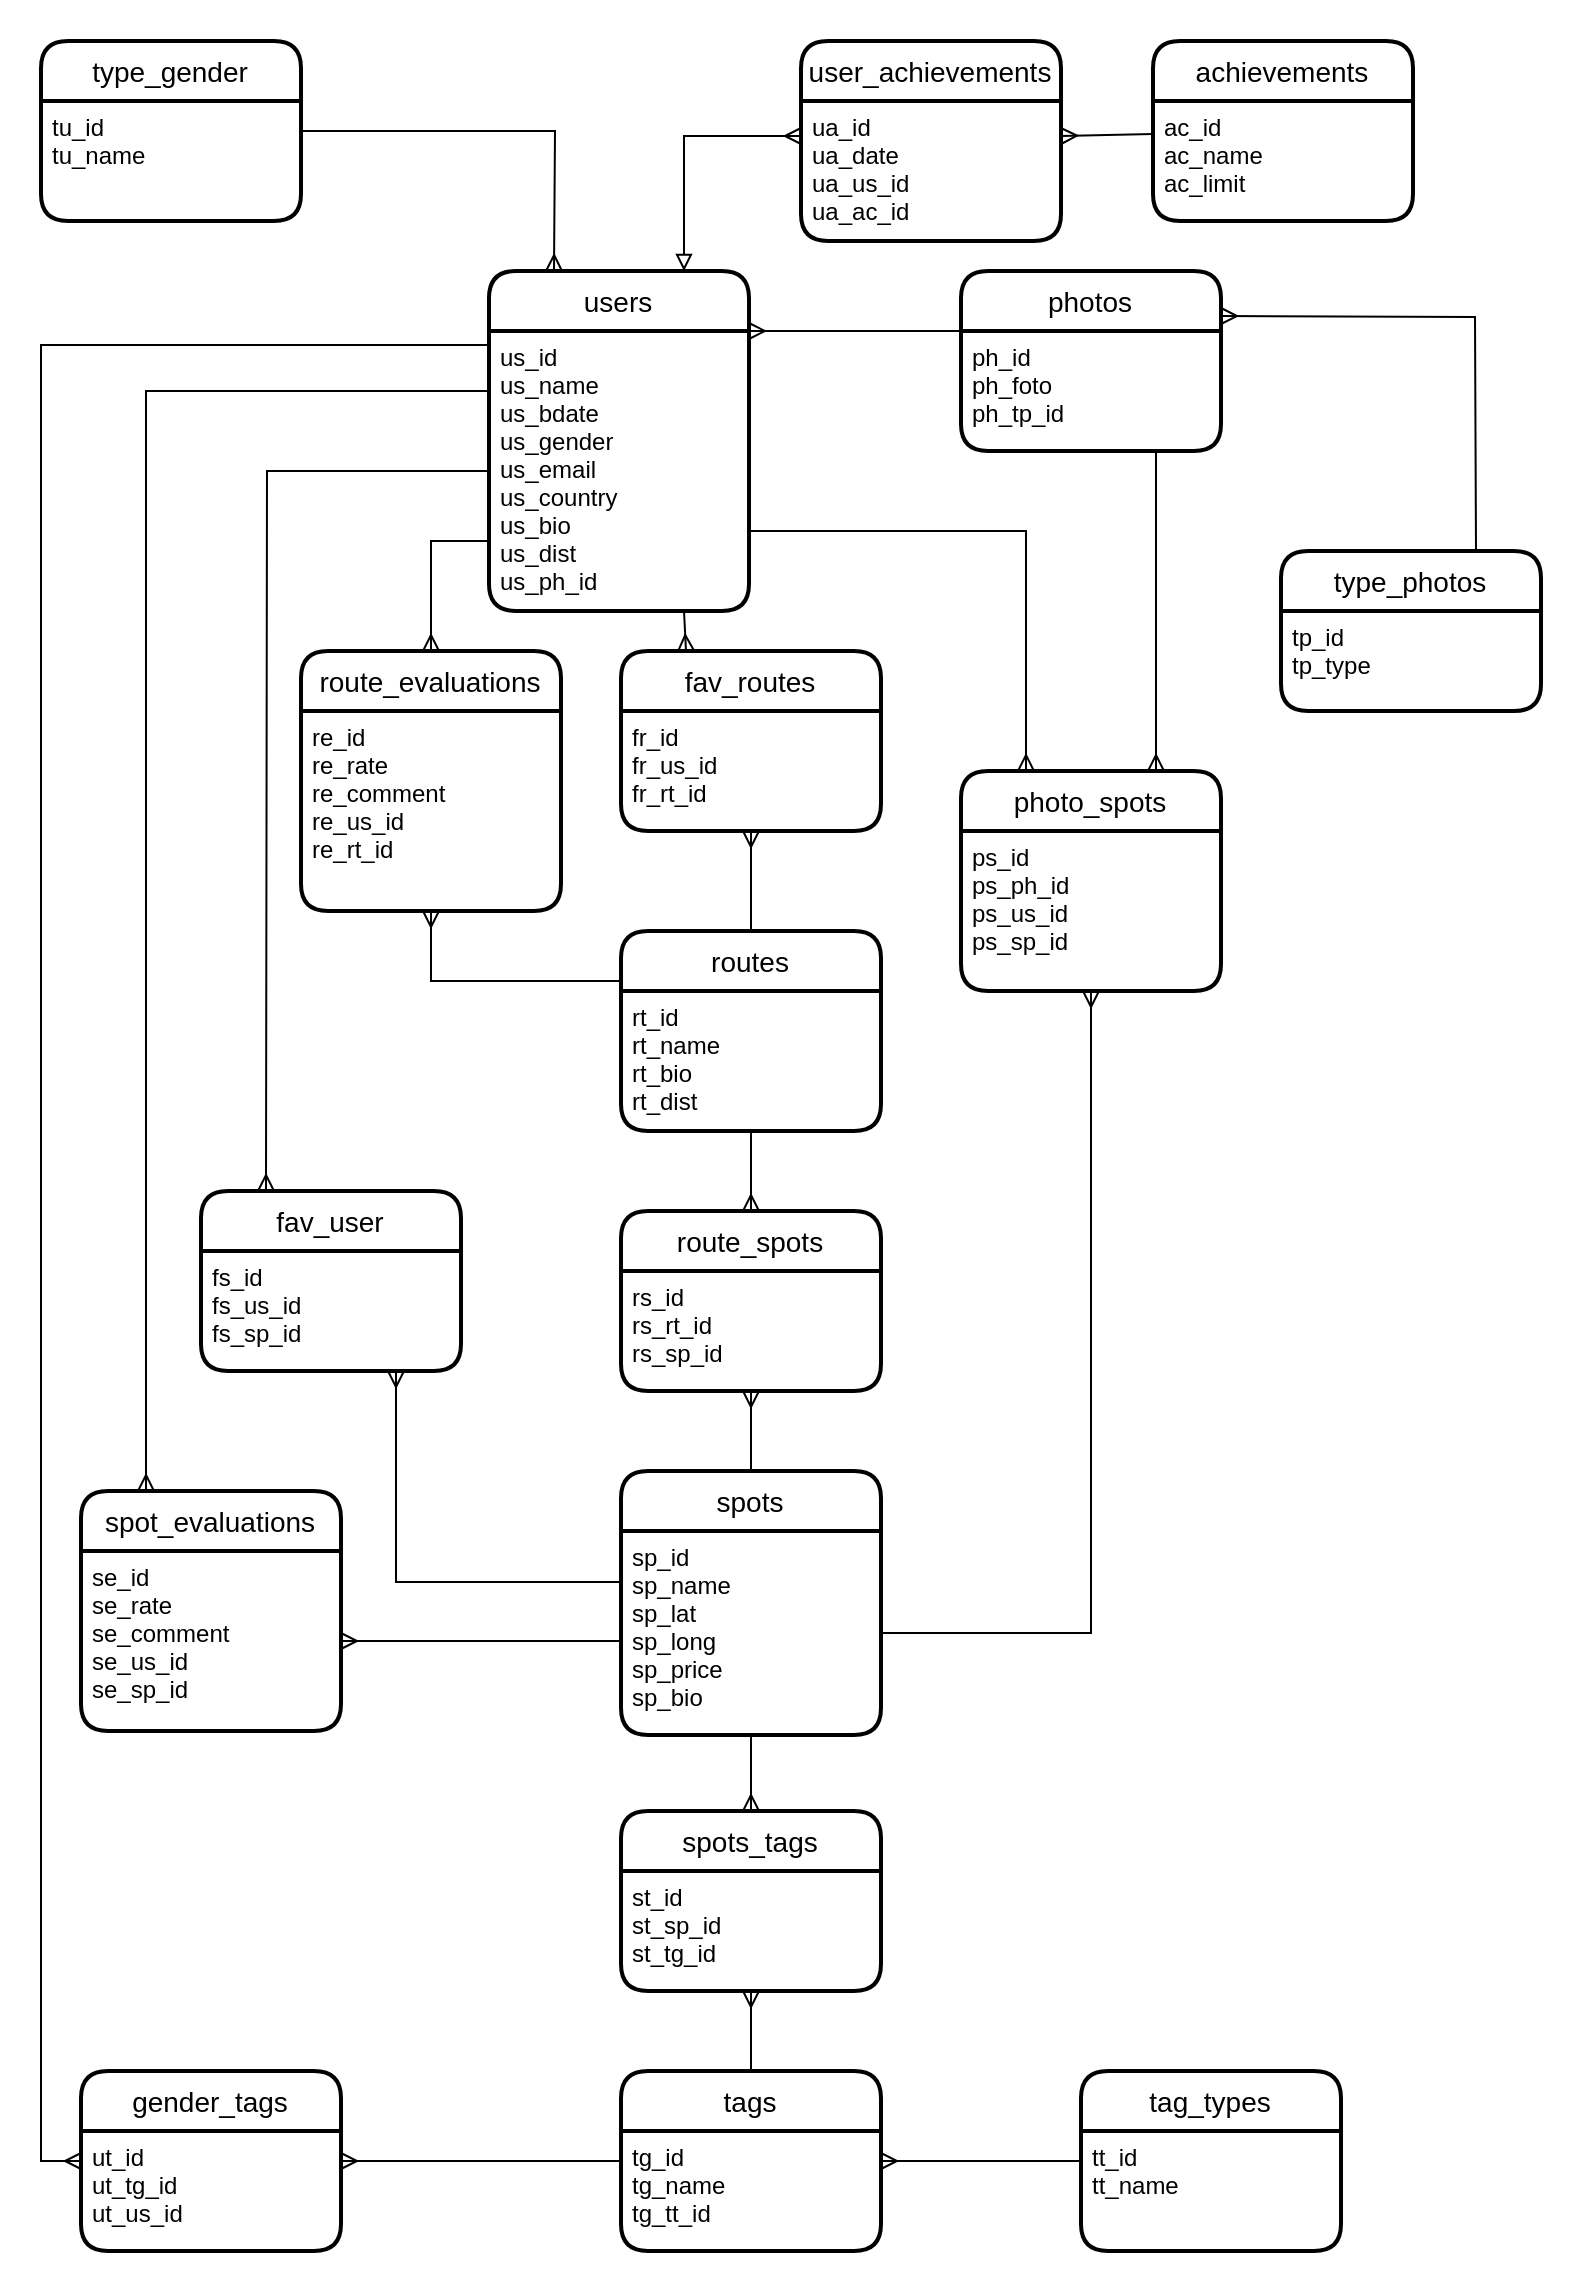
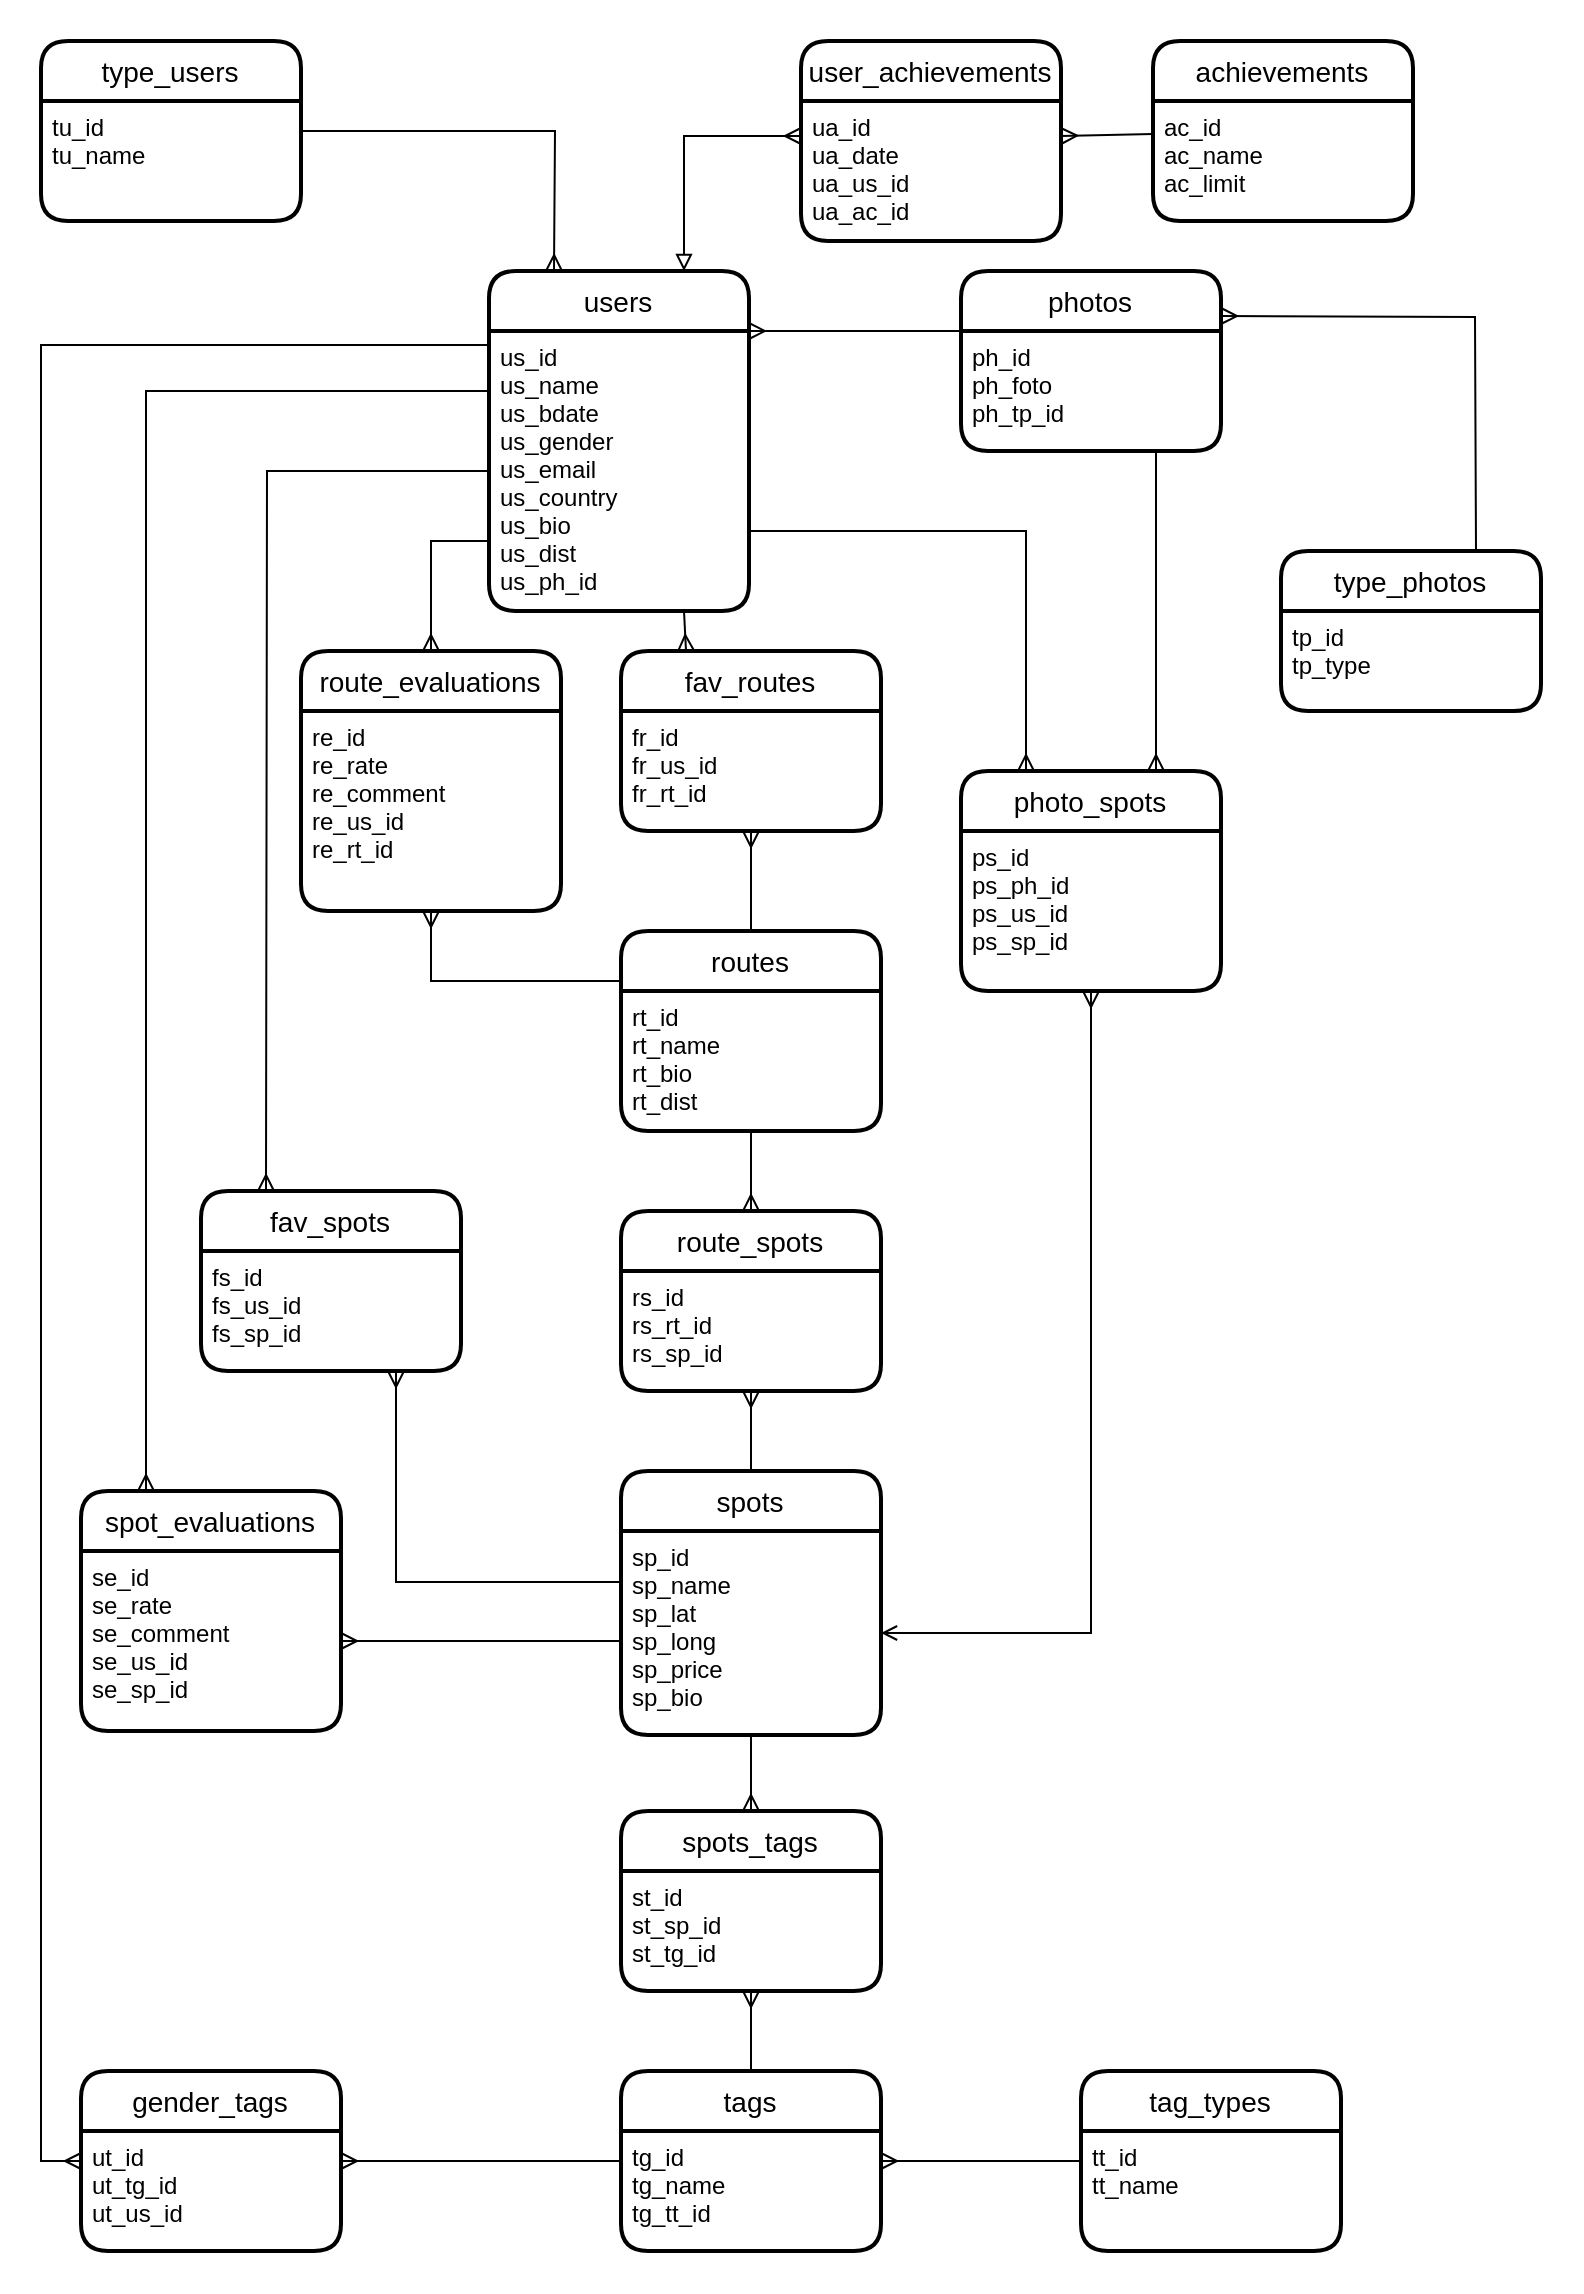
(170, 73) -> (170, 73)
(330, 1223) -> (330, 1223)
(888, 1633) -> (889, 1633)
